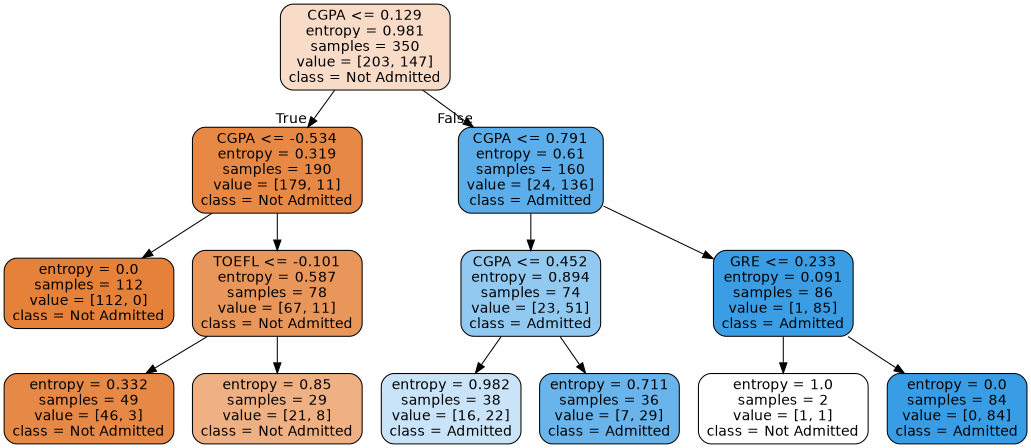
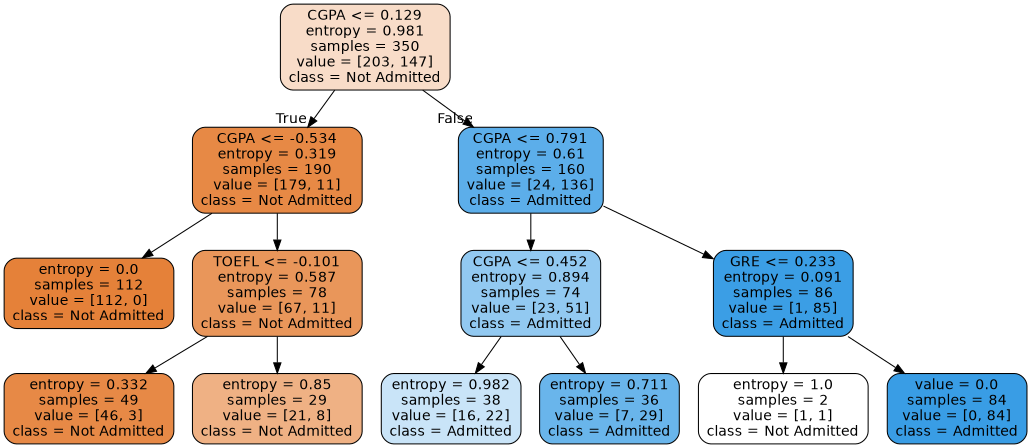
(957, 409) -> (957, 409)
